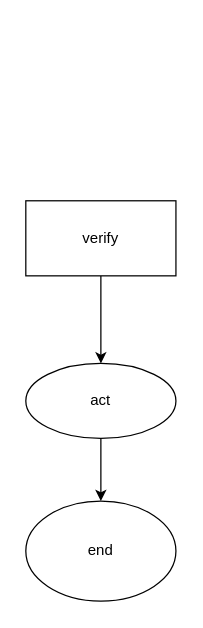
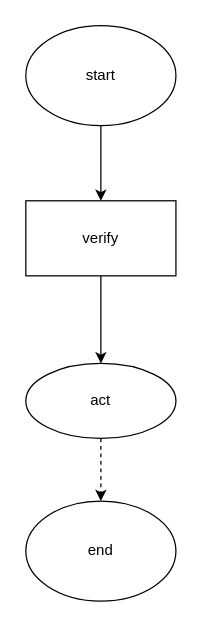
none -> (101, 76)
none -> (101, 159)
(101, 465) -> (101, 465)
